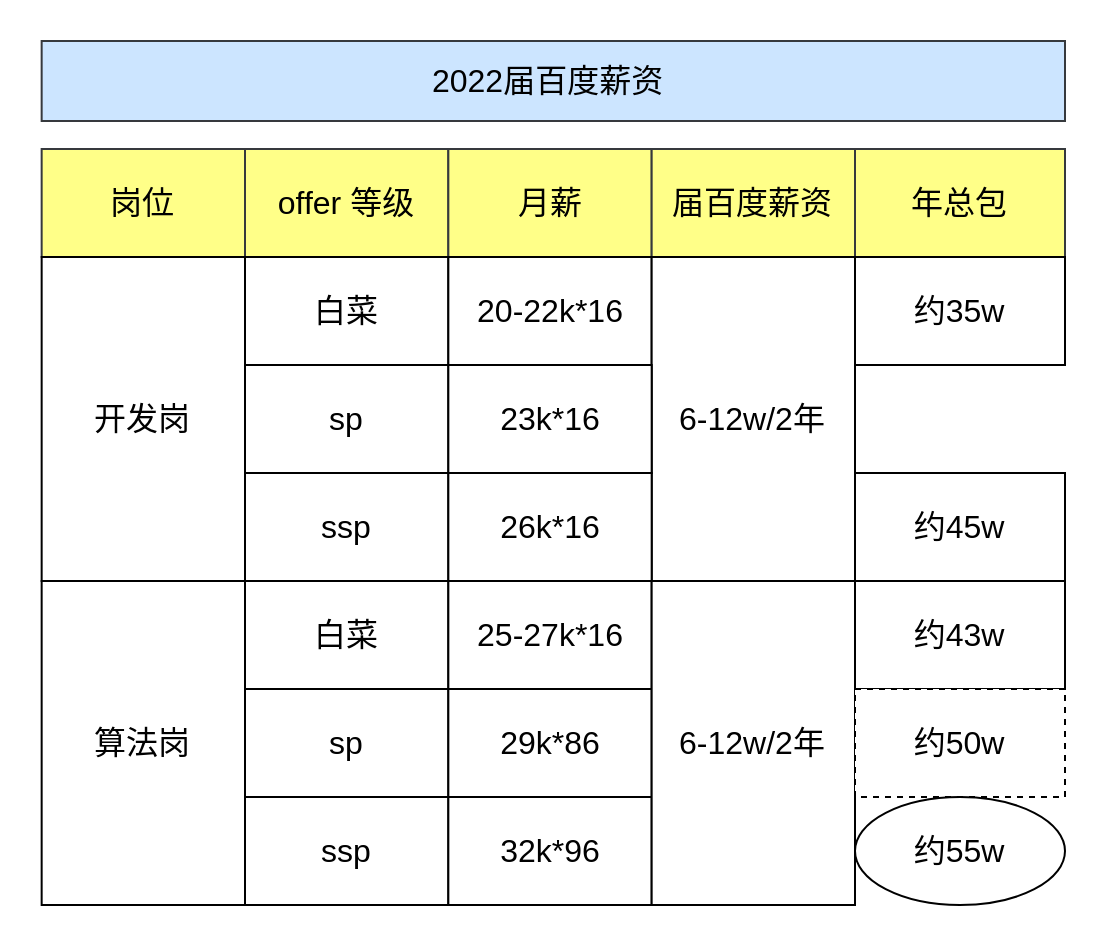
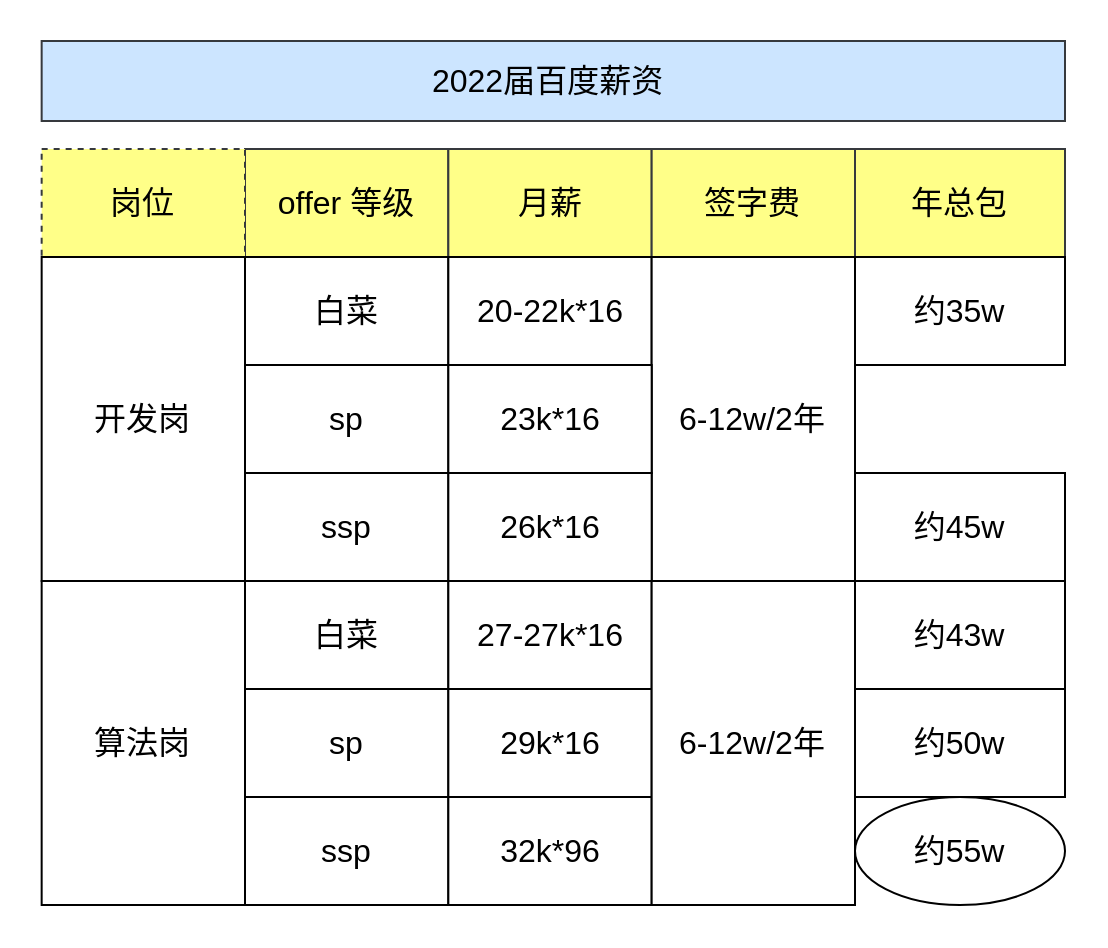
(143, 203) -> (143, 203)
(753, 203) -> (753, 203)
(551, 635) -> (551, 635)
(551, 743) -> (551, 743)
(960, 743) -> (960, 743)
